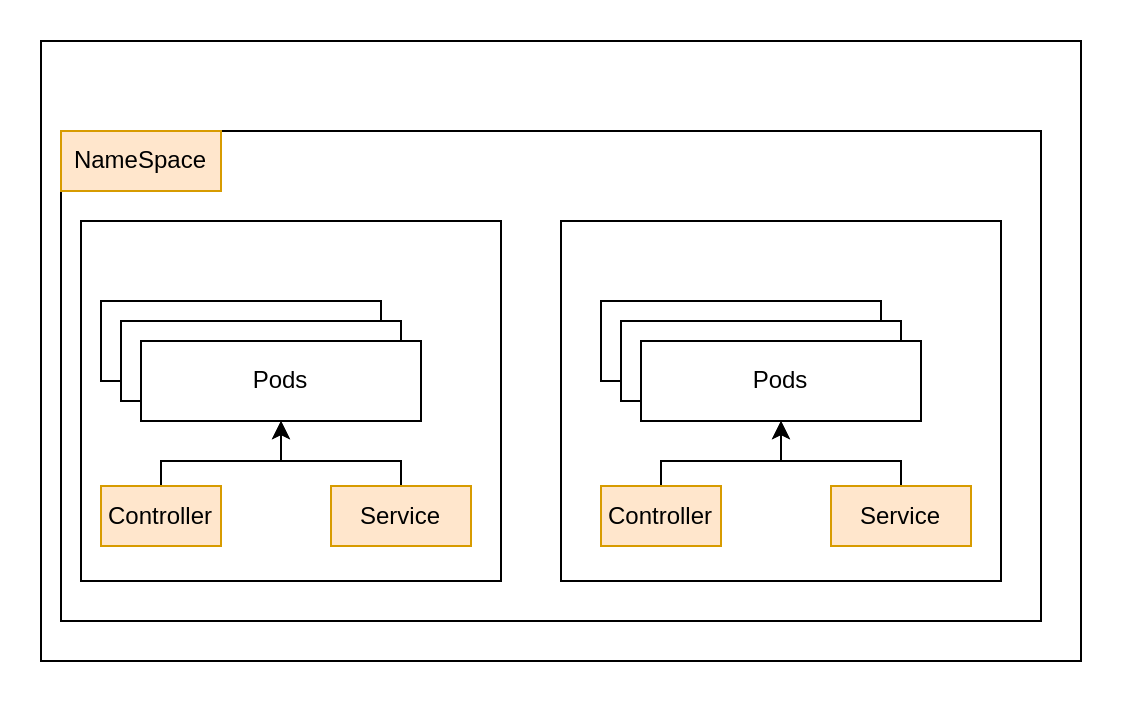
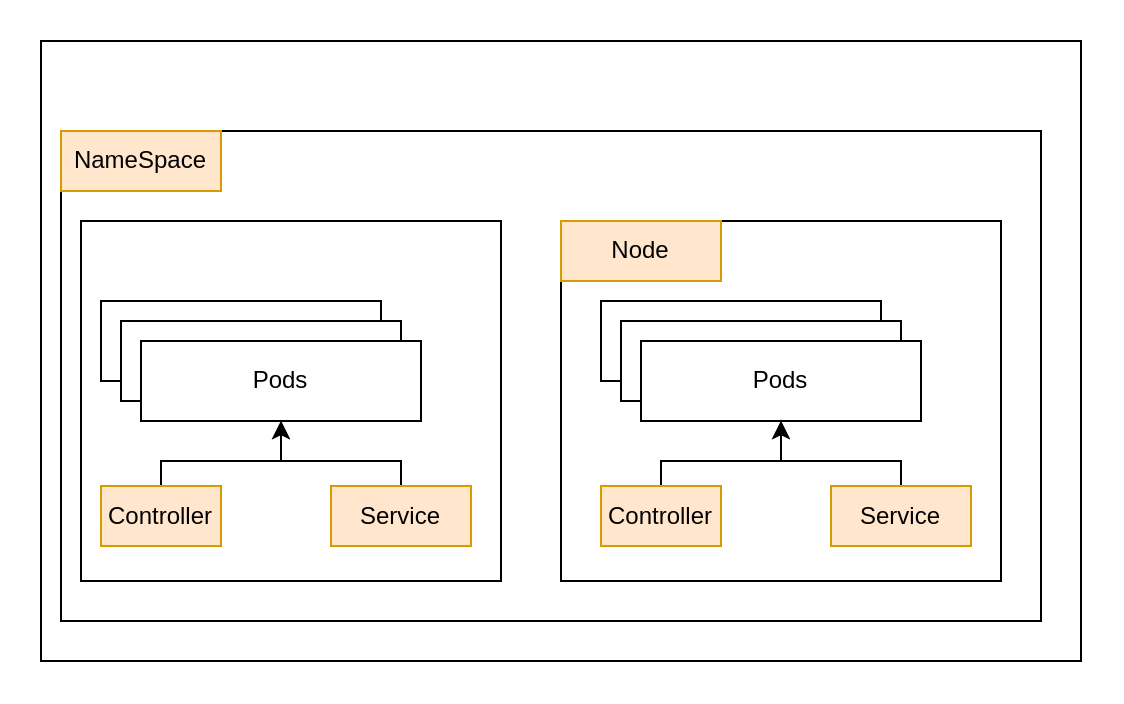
none -> (641, 251)
